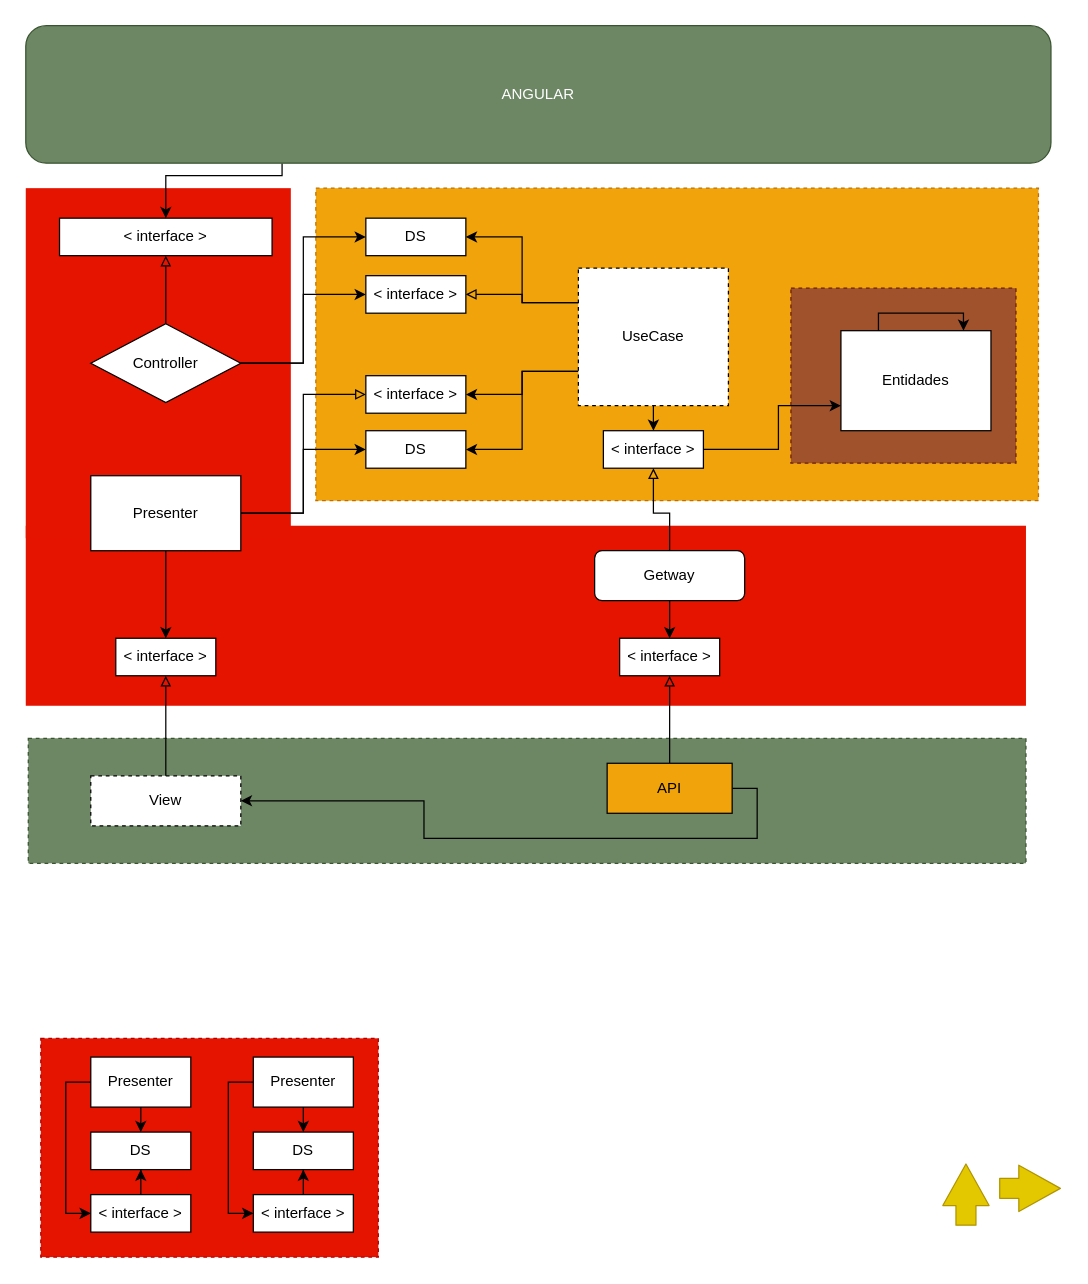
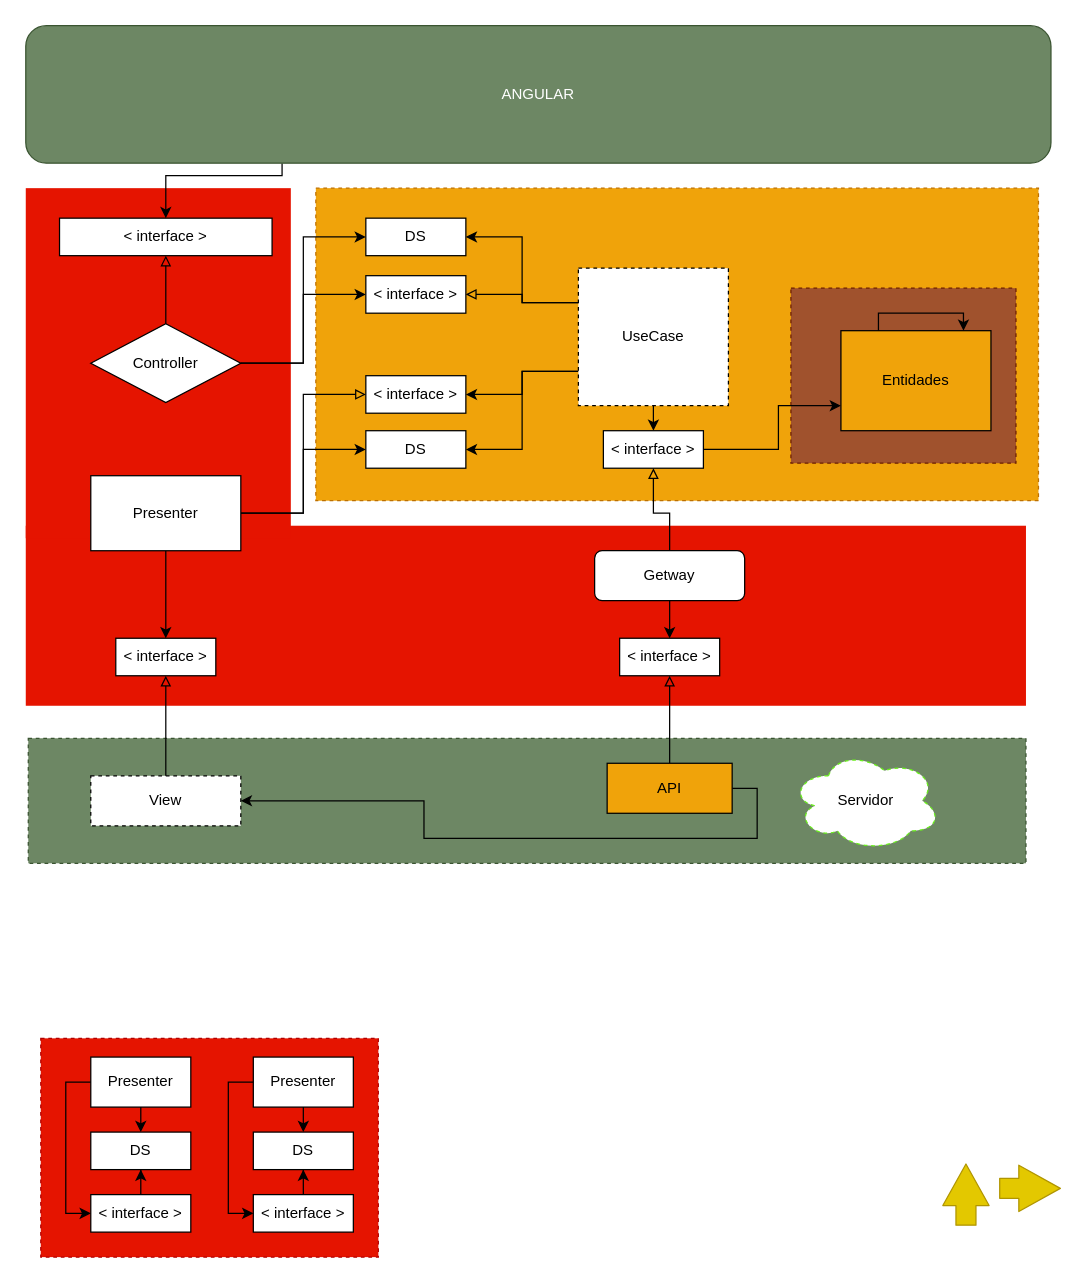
(916, 381) -> (916, 381)
none -> (866, 801)
